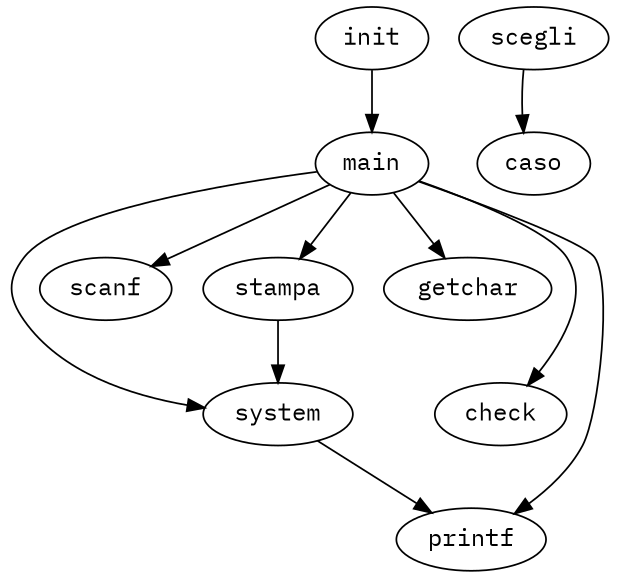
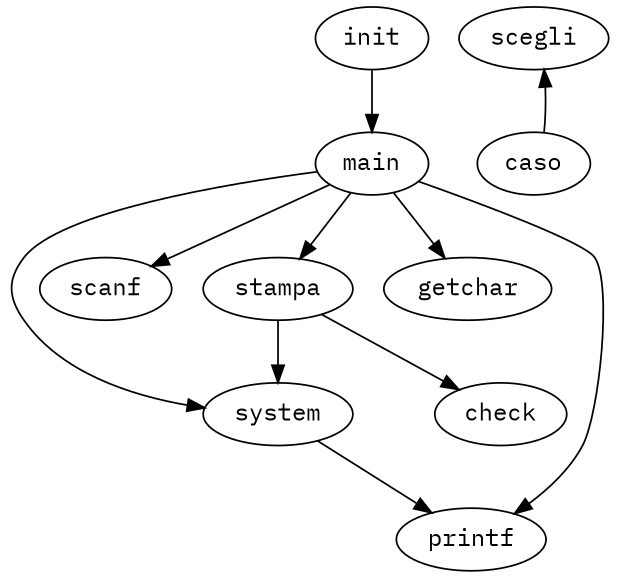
(522, 92) -> (545, 110)
(558, 247) -> (382, 348)
